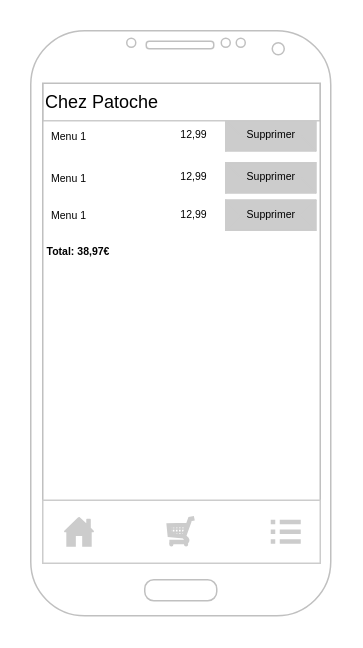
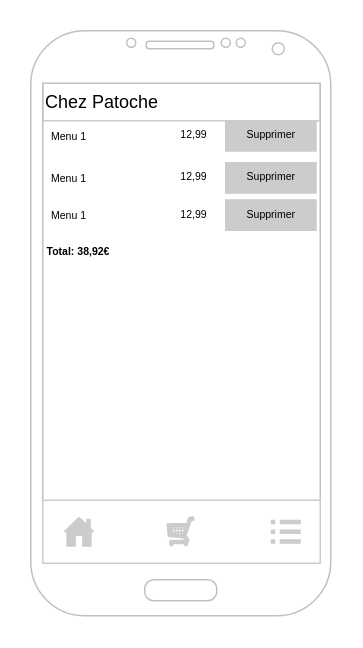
(79, 253) -> (79, 253)
